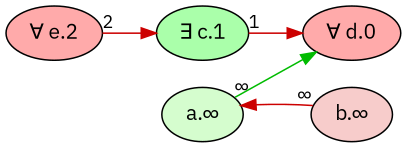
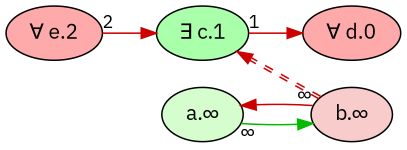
(269, 78) -> (269, 125)
none -> (285, 78)
